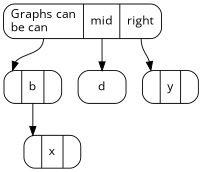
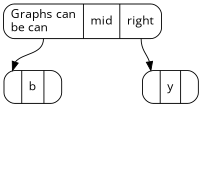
(102, 87) -> none
(52, 152) -> none
